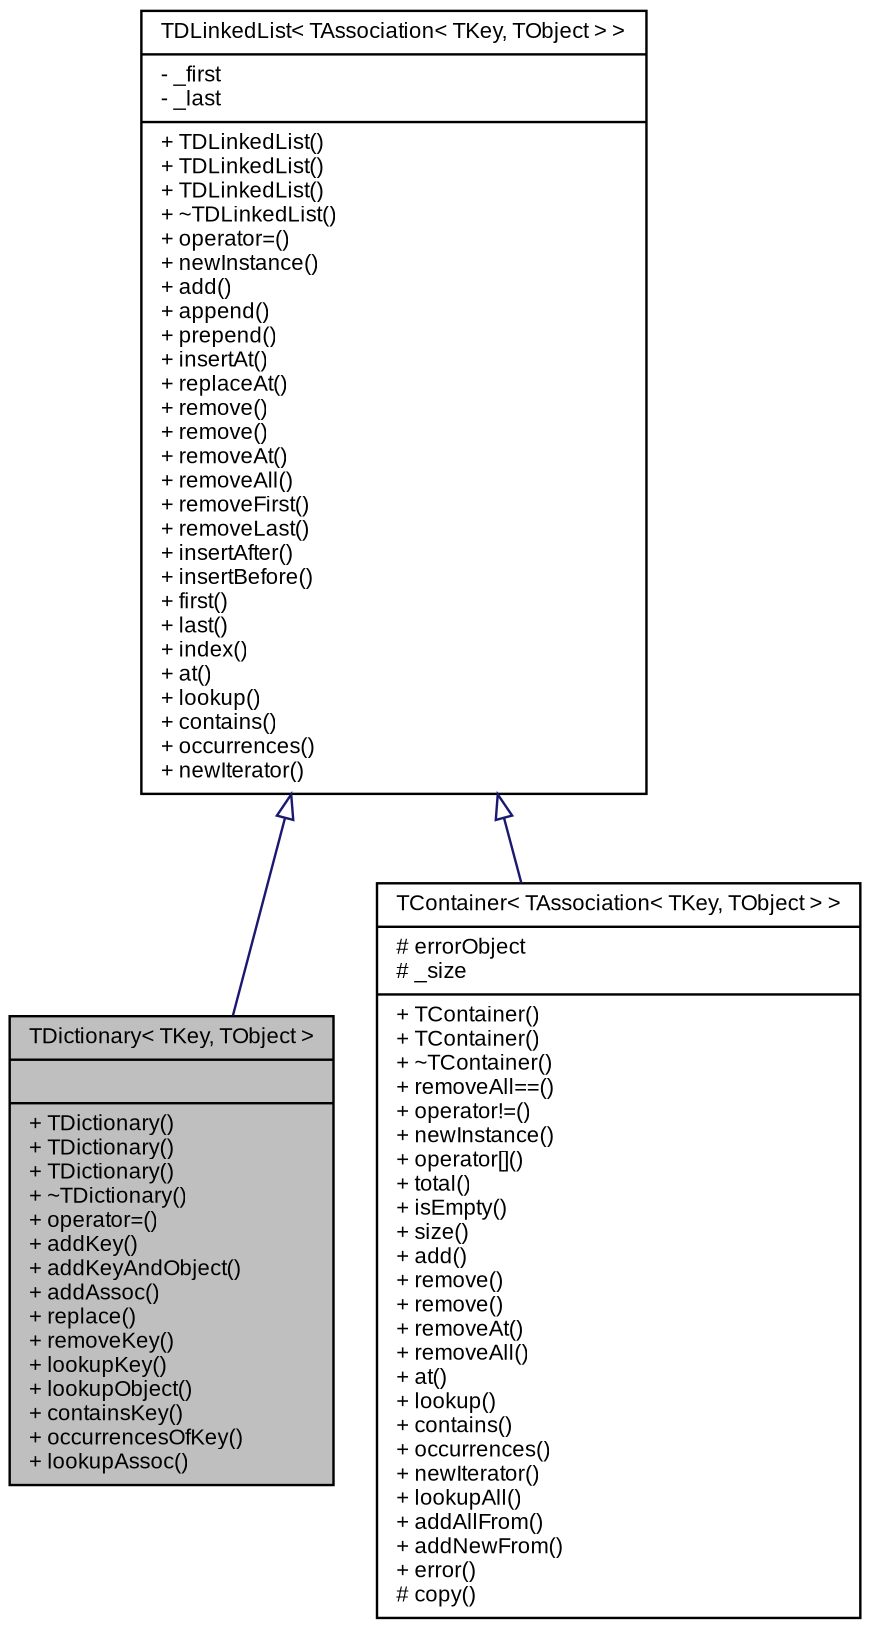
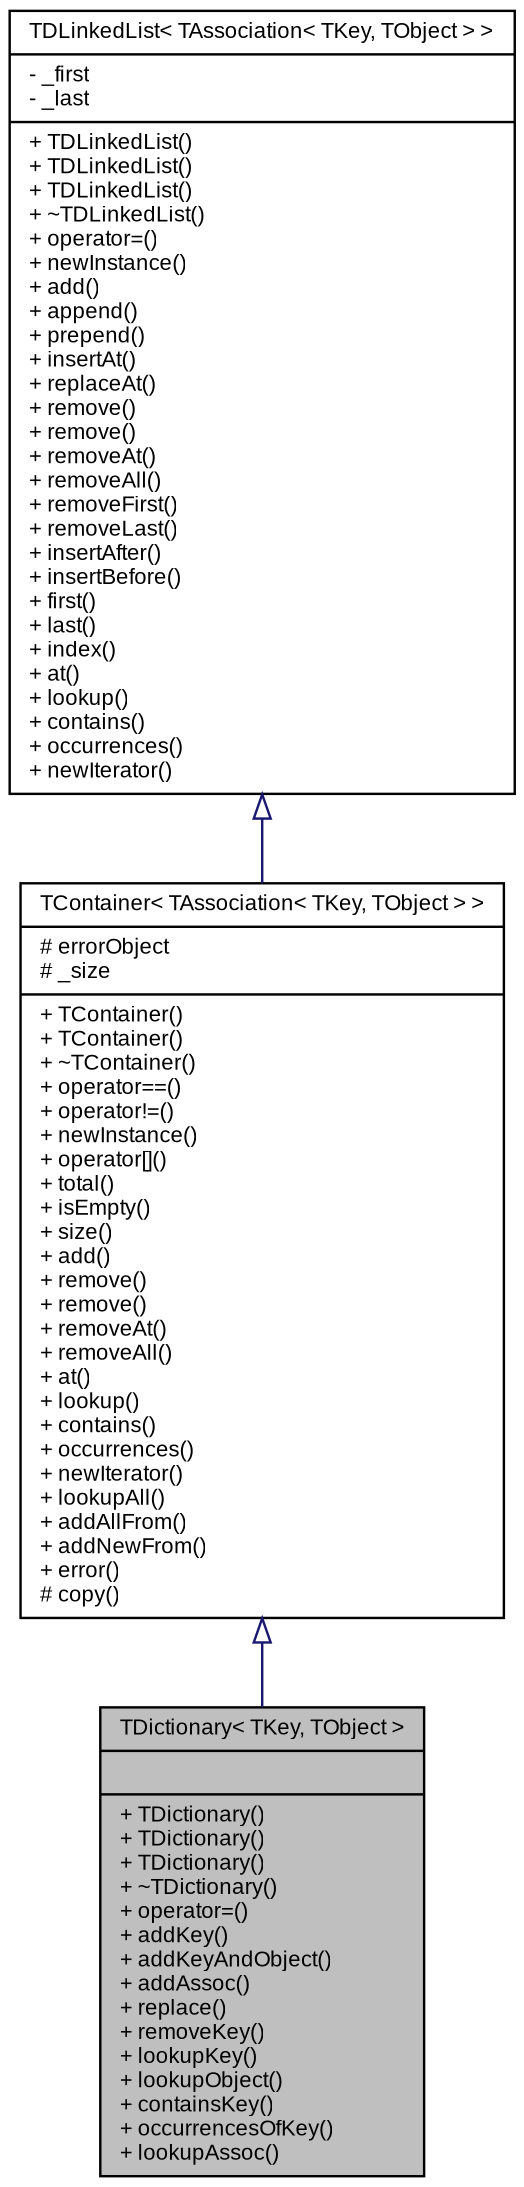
(259, 917) -> (262, 1675)
(476, 1088) -> (111, 1088)
